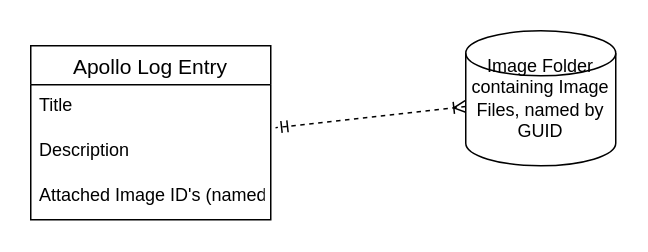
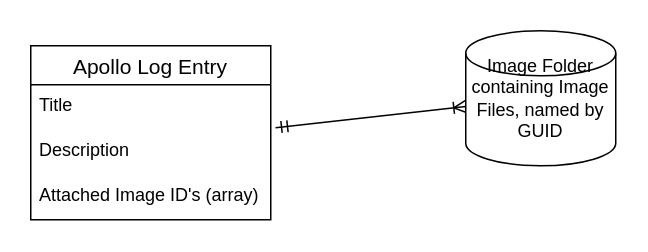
(369, 117) -> (369, 117)
(166, 195) -> (166, 195)
